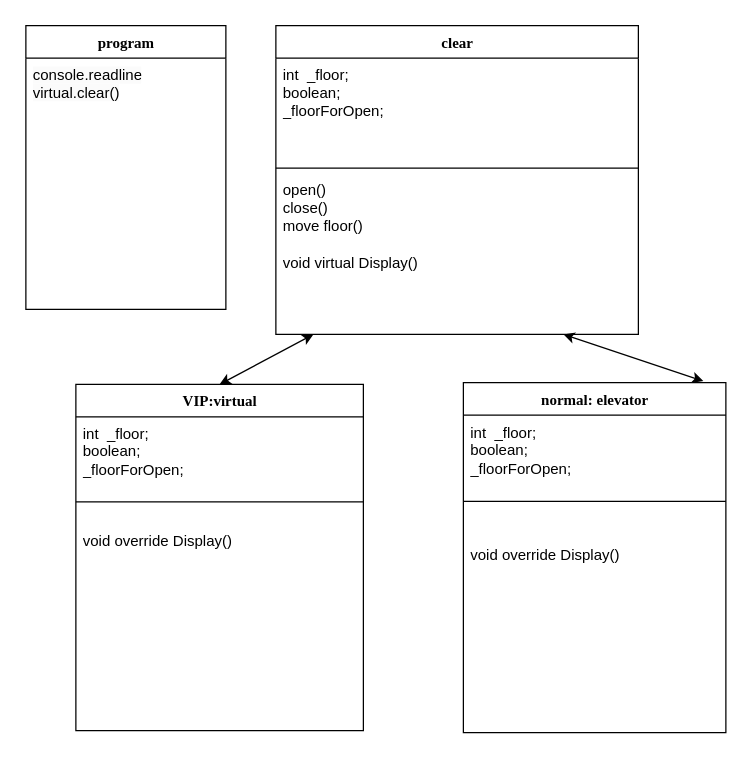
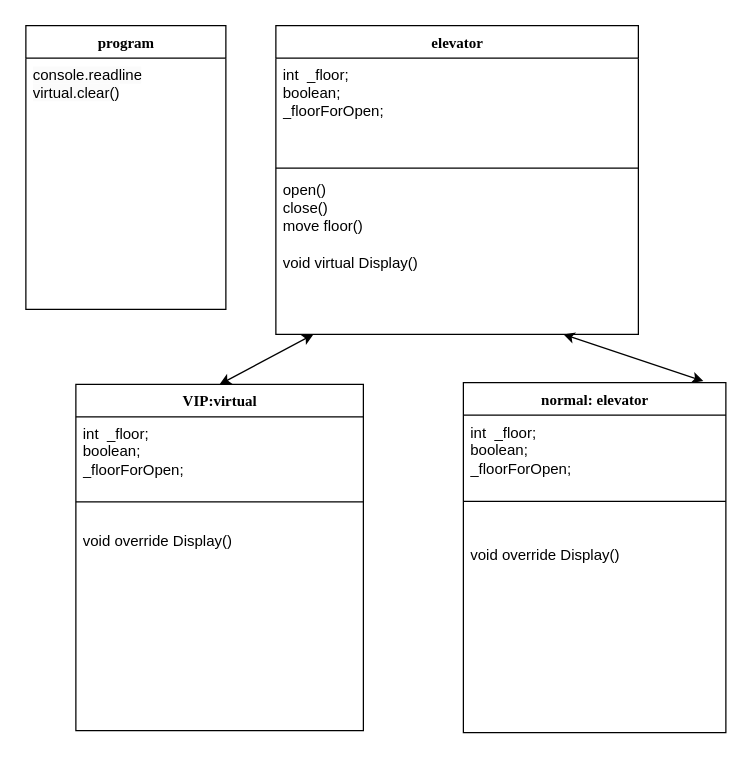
(458, 43) -> (458, 43)
